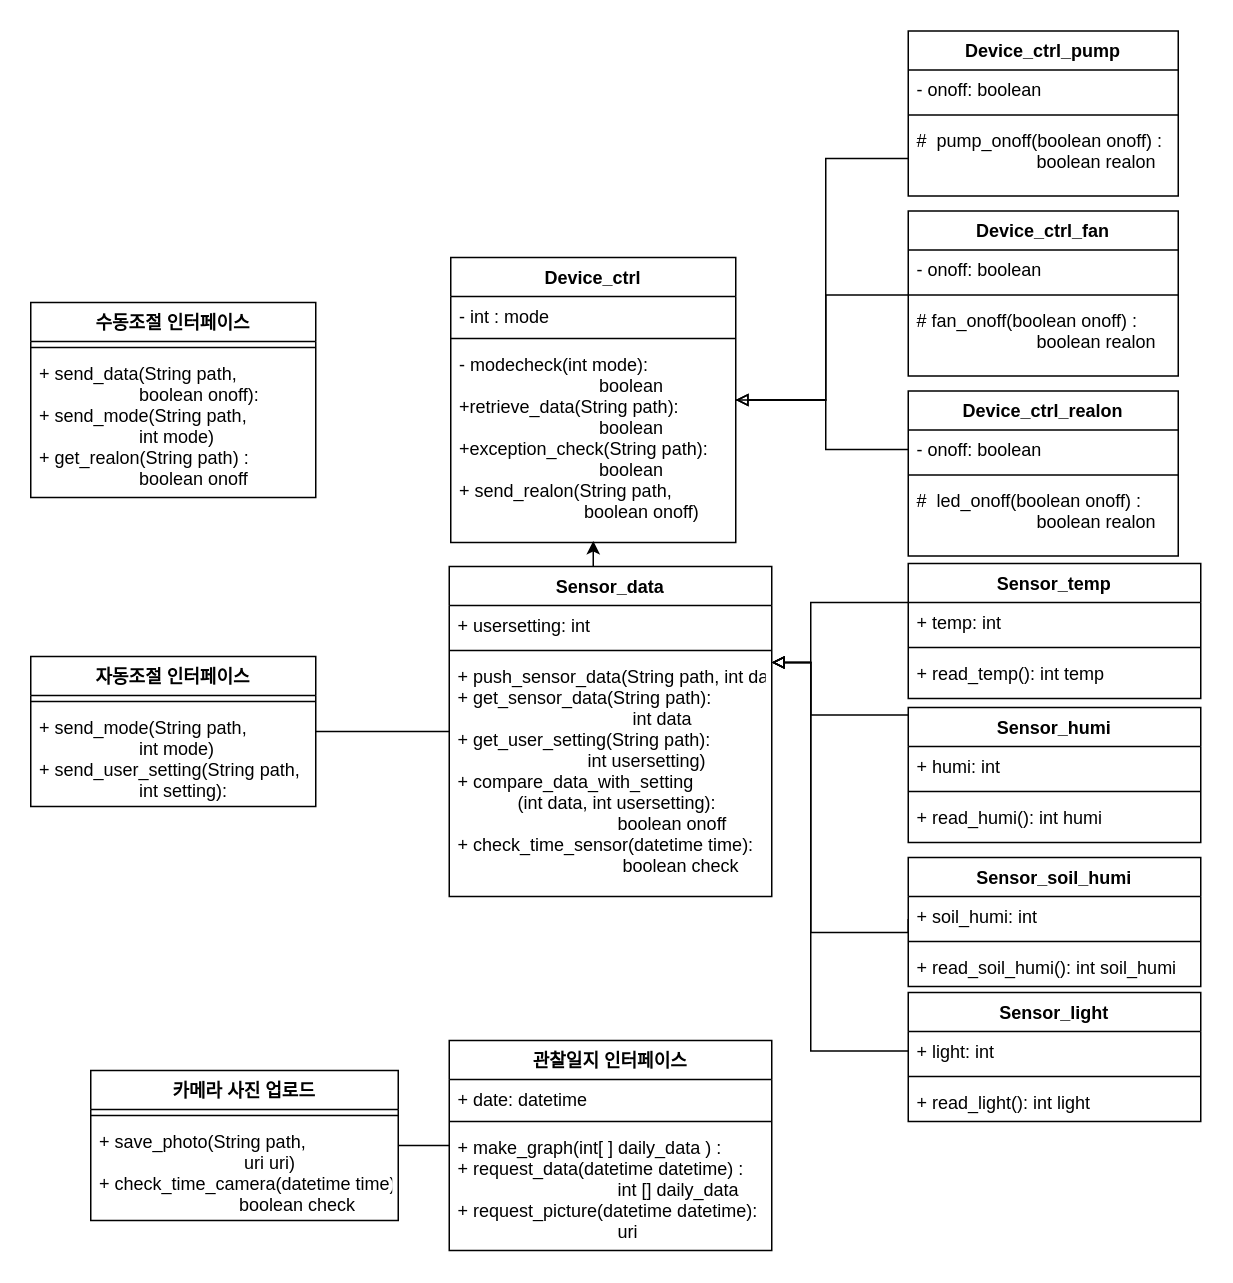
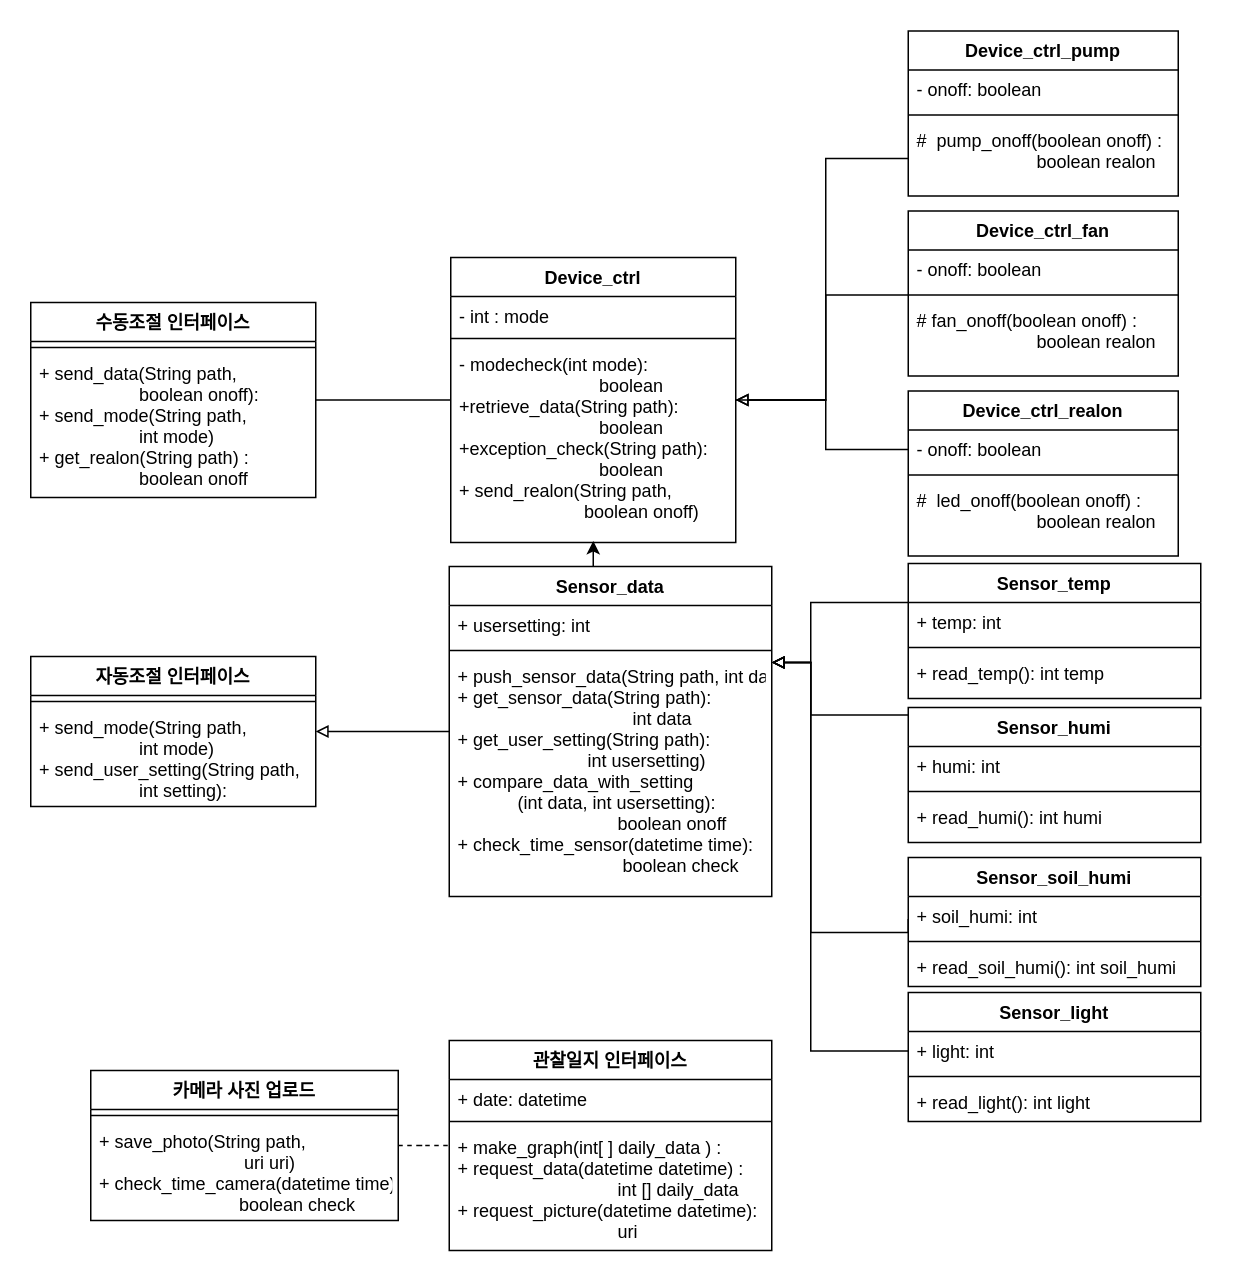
none -> (383, 400)
(324, 731) -> (329, 731)
(425, 1145) -> (425, 1145)
